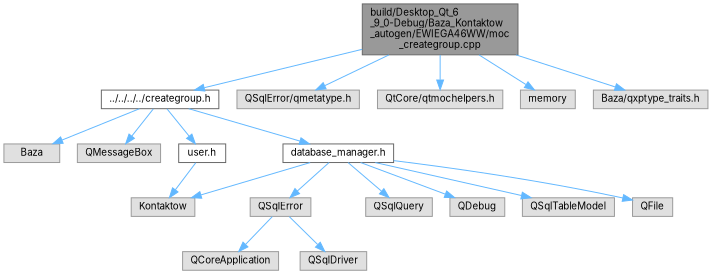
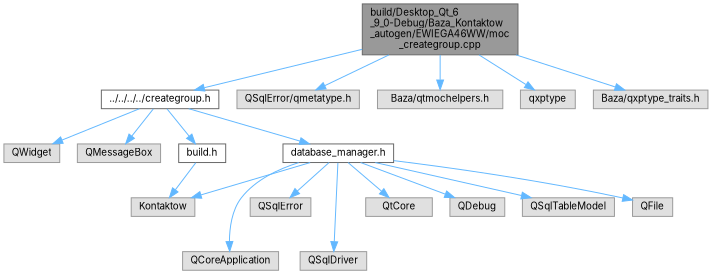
(440, 99) -> (440, 99)
(548, 99) -> (548, 99)
(32, 153) -> (32, 153)
(202, 153) -> (202, 153)
(399, 207) -> (399, 207)
(259, 230) -> (249, 190)
(303, 231) -> (336, 202)
